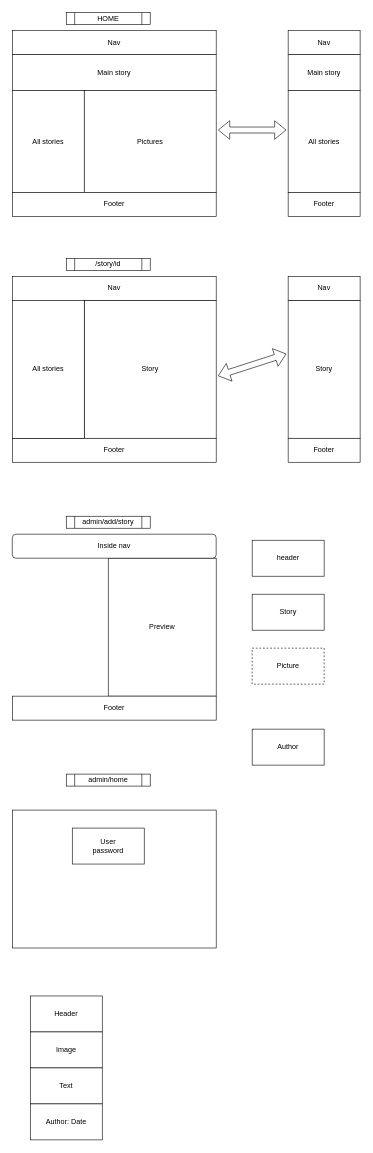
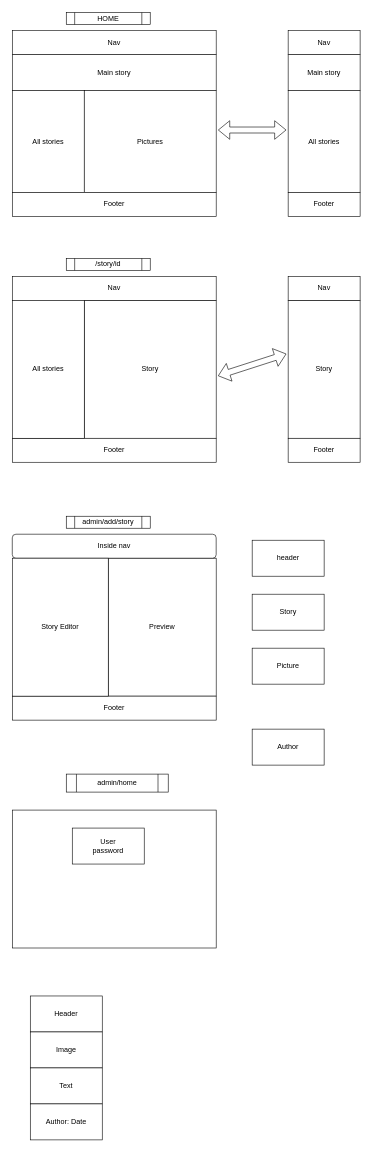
none -> (60, 627)
(288, 666) -> (288, 666)
(108, 780) -> (117, 783)
